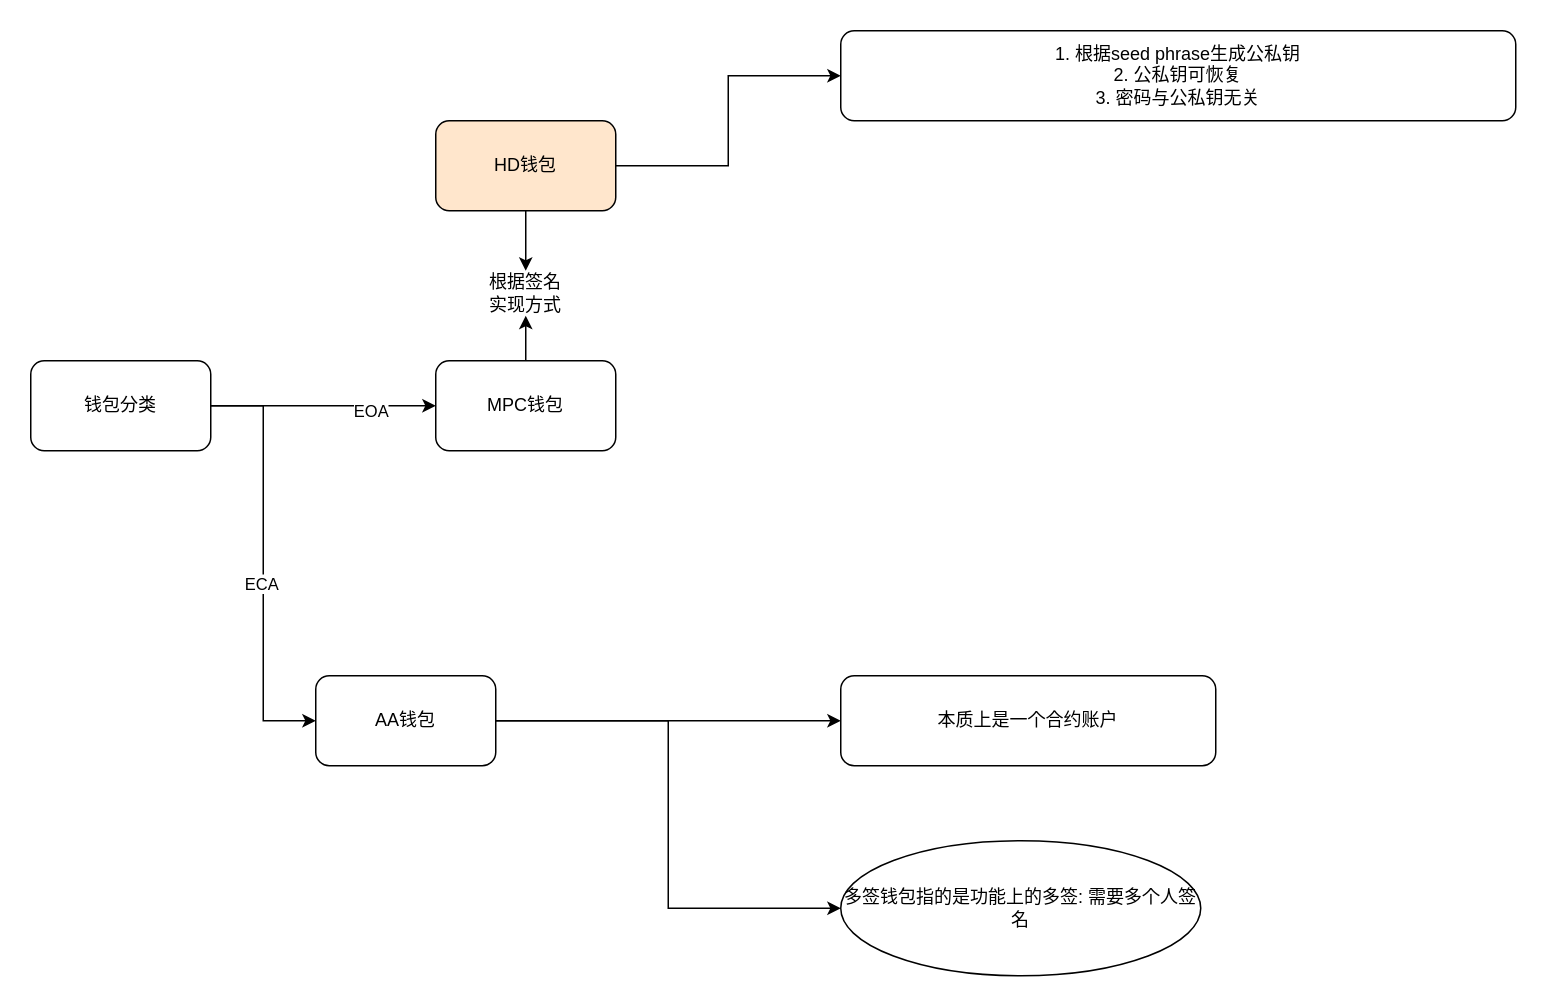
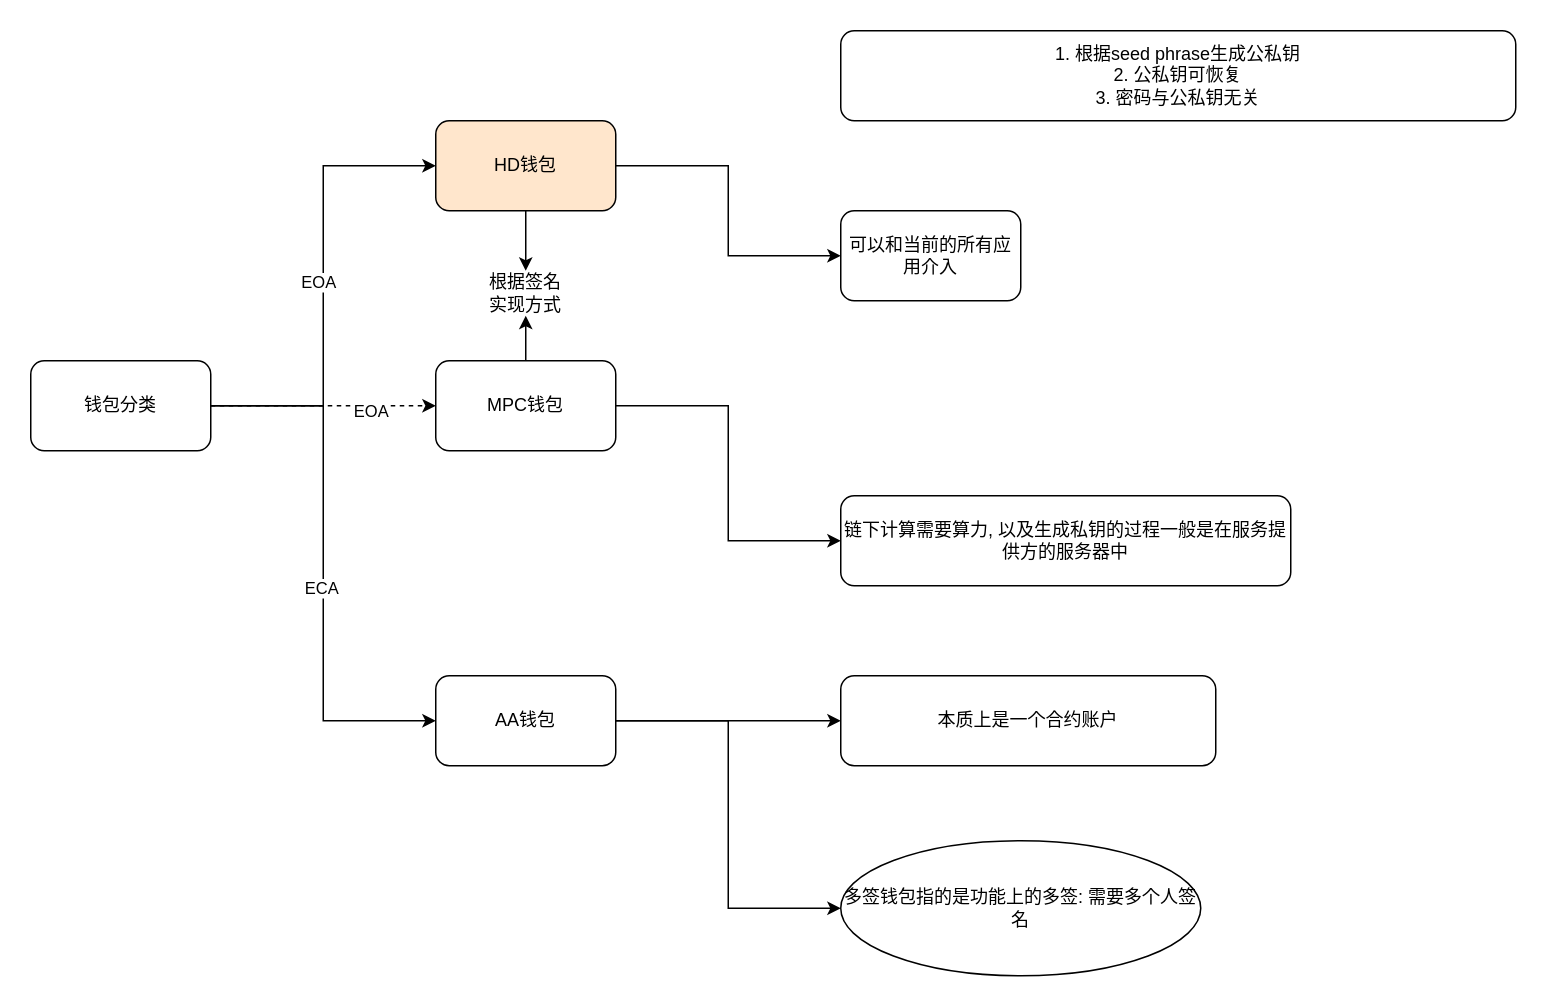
(735, 76) -> none
none -> (323, 234)
none -> (735, 256)
none -> (931, 256)
(406, 406) -> (406, 406)
none -> (728, 468)
none -> (1066, 541)
(406, 721) -> (526, 721)
